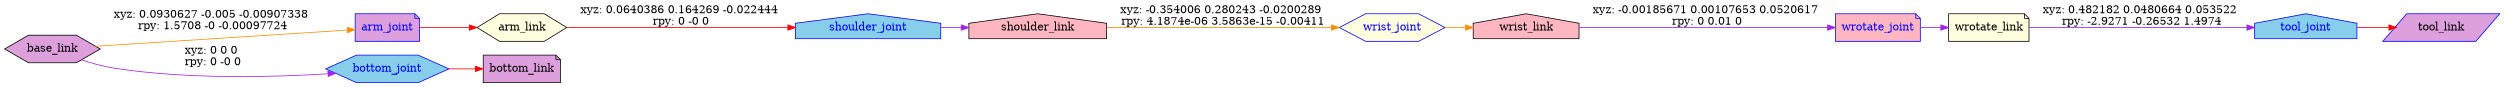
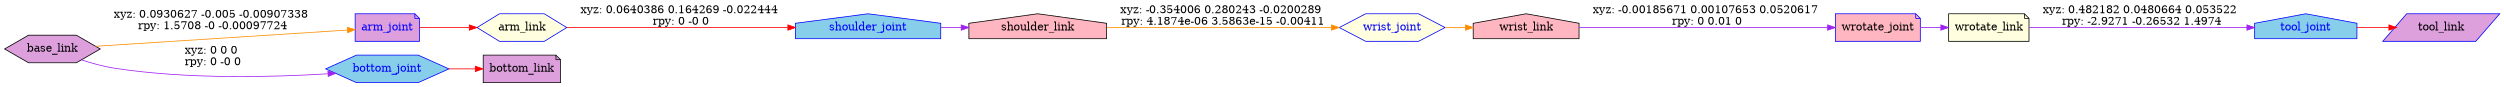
(522, 28) -> (522, 28)
(1878, 28) -> (1878, 28)
